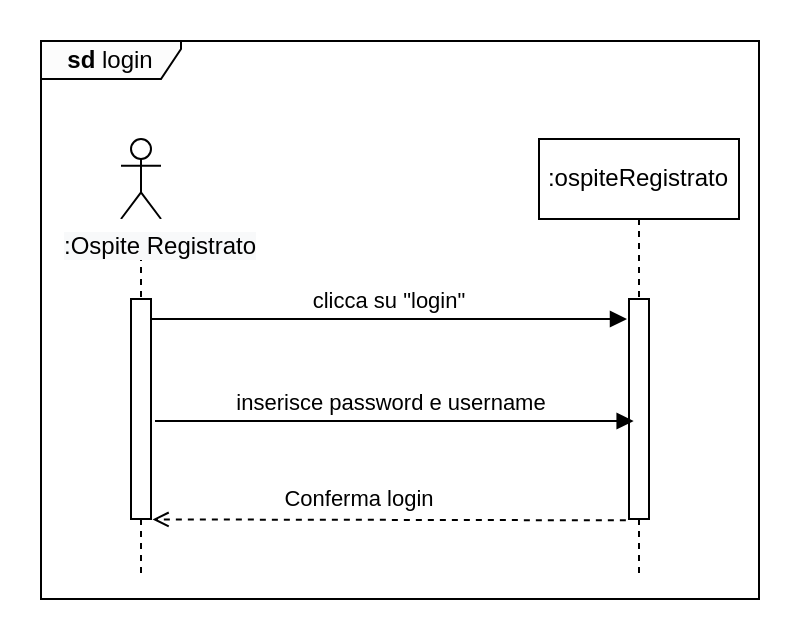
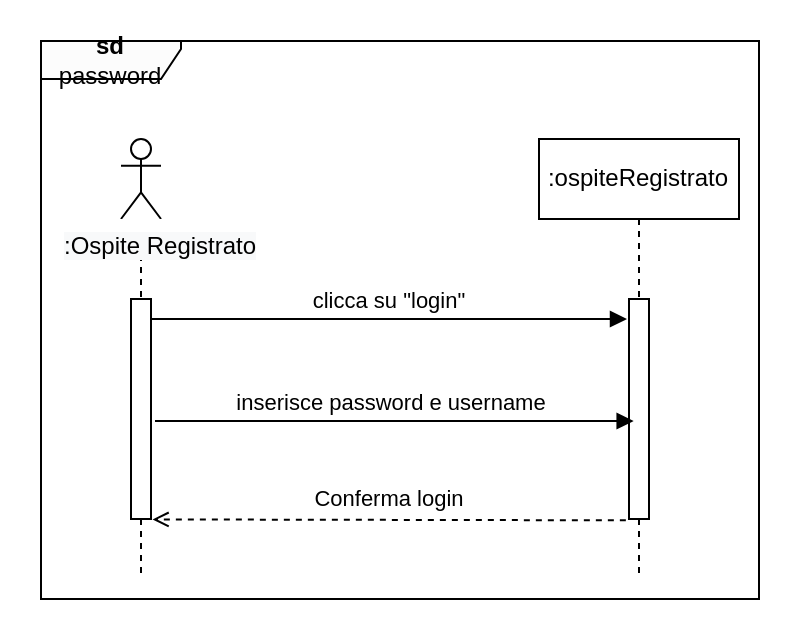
(111, 61) -> (111, 61)
(359, 499) -> (389, 499)
